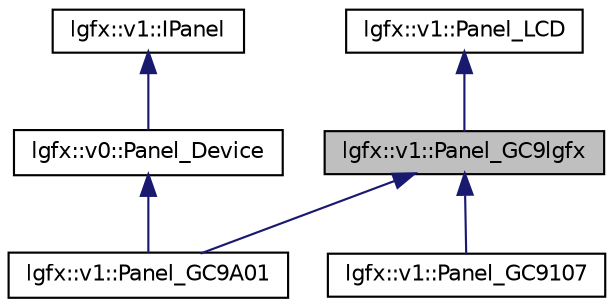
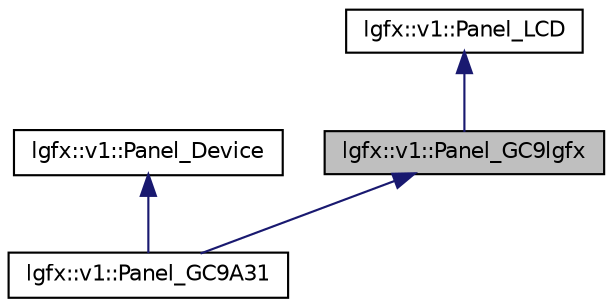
(148, 31) -> none
(148, 153) -> (148, 153)
(148, 275) -> (148, 275)
(467, 275) -> none
